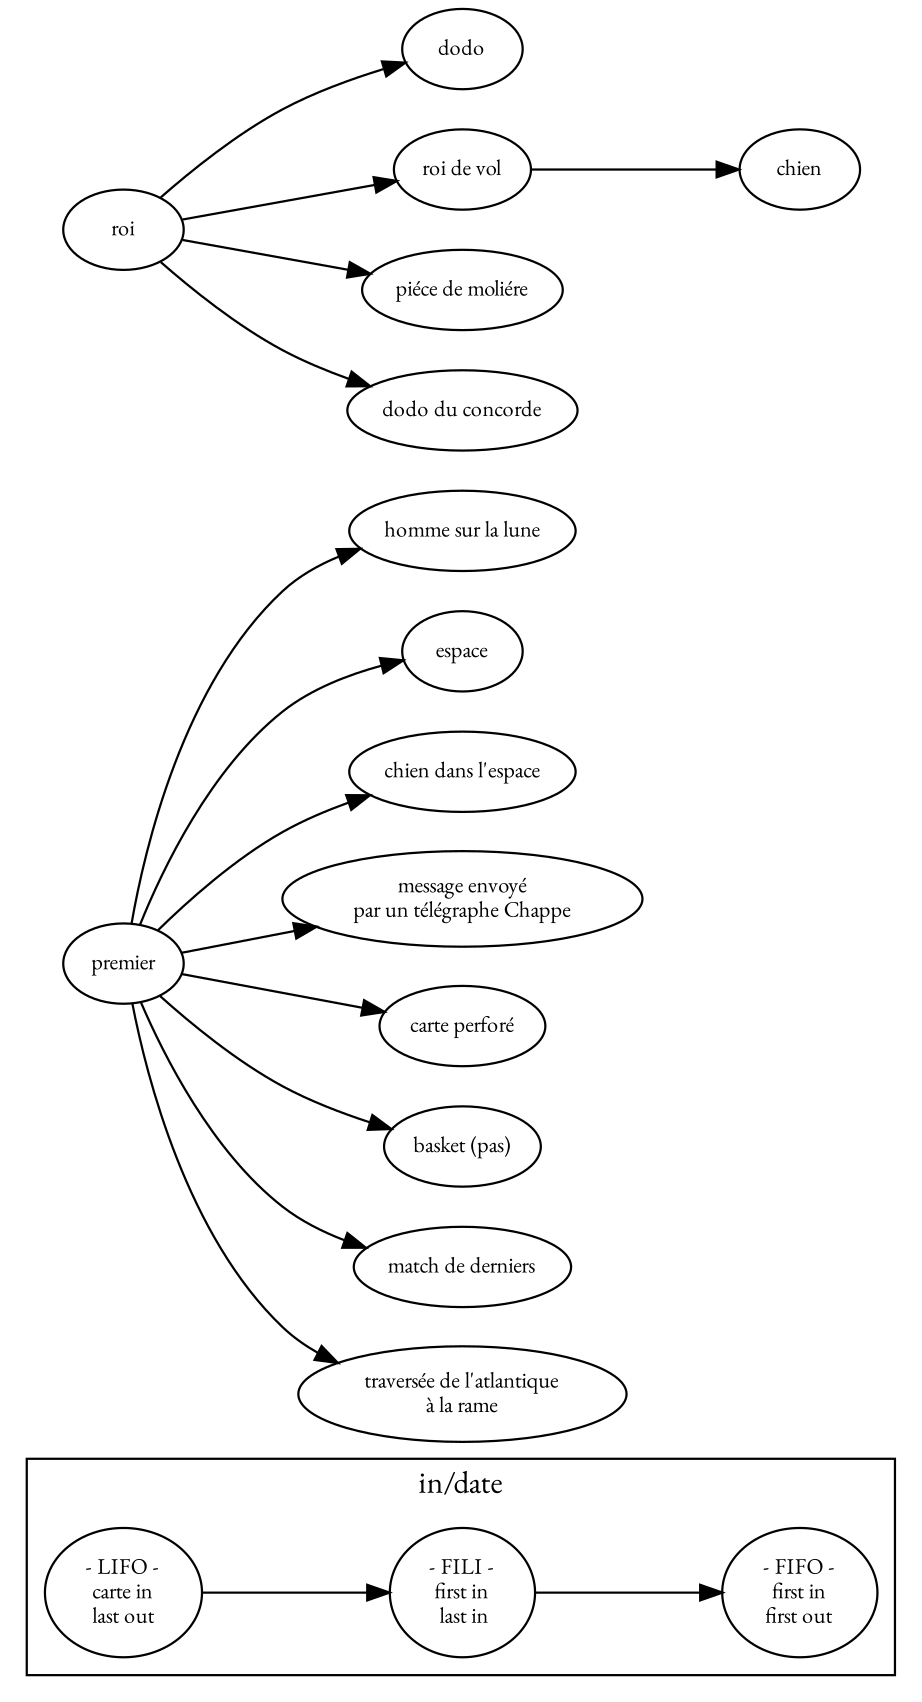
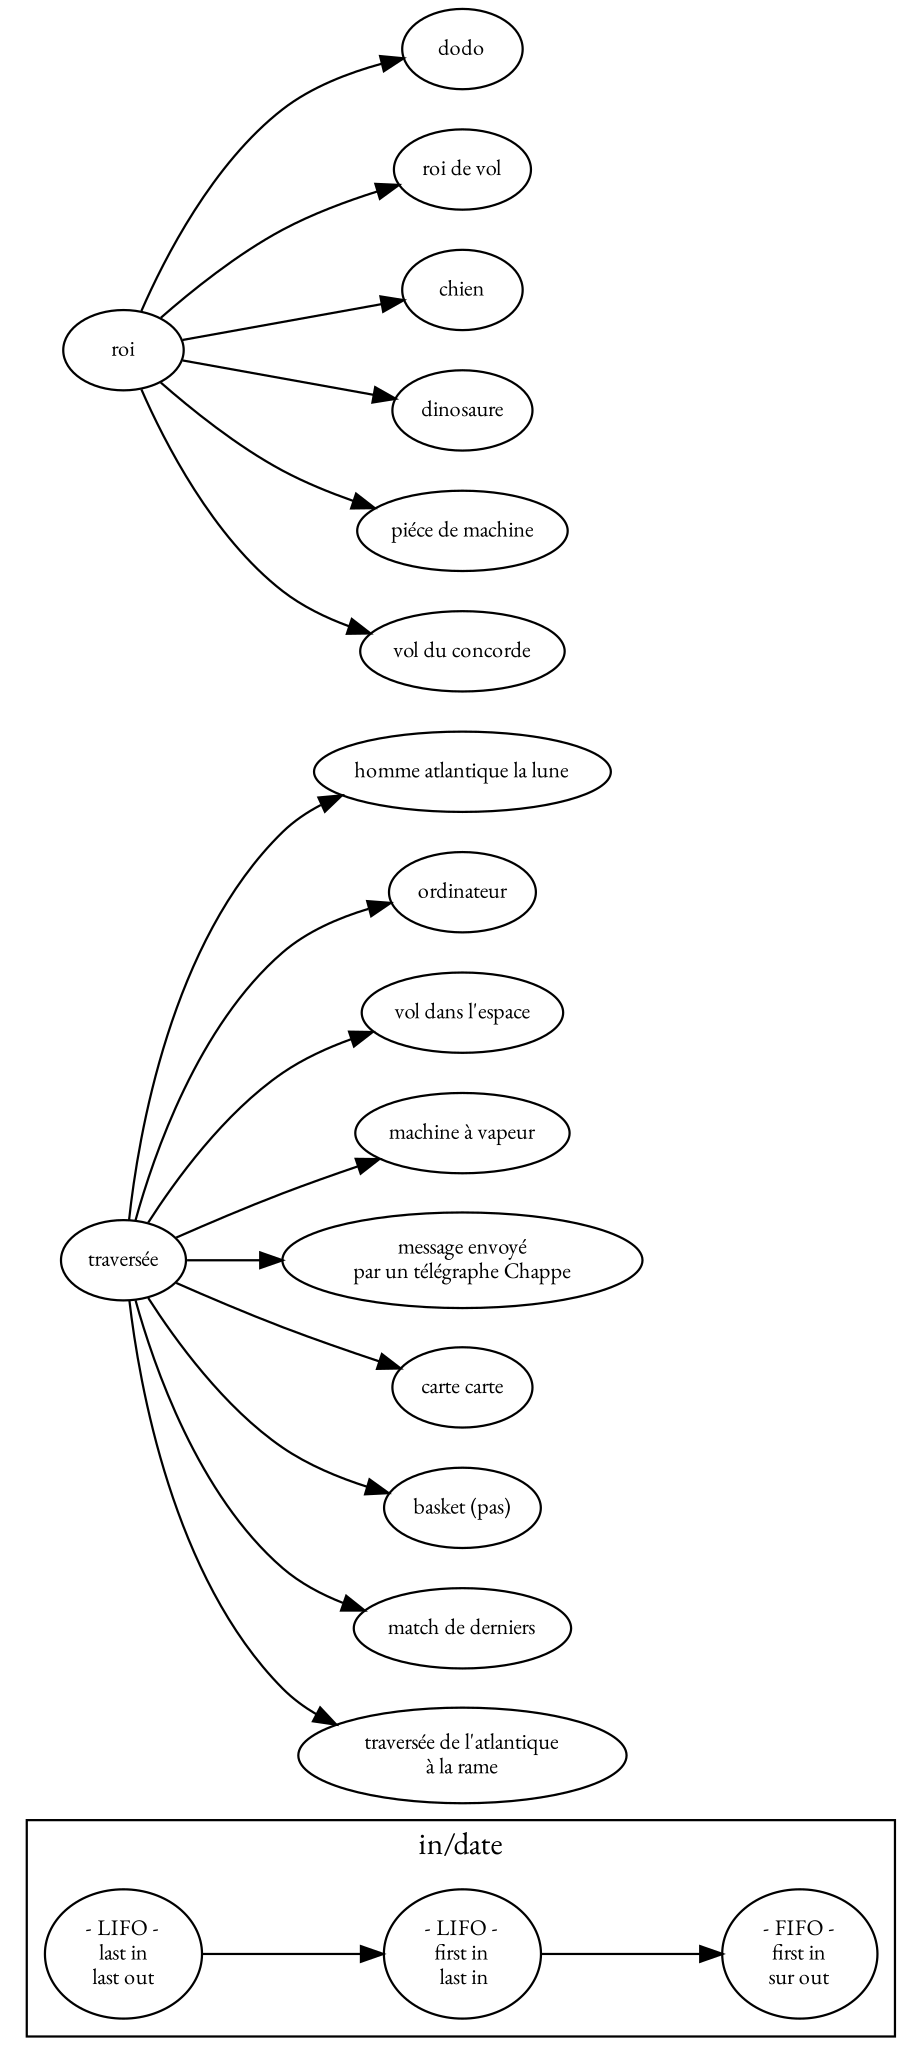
(624, 170) -> (282, 322)
(462, 290) -> (462, 531)
none -> (462, 410)
(462, 410) -> (462, 651)
(462, 531) -> (462, 772)
(462, 651) -> (462, 892)
(462, 772) -> (462, 1013)
(123, 964) -> (123, 1260)
(462, 1026) -> (462, 1387)
none -> (462, 1133)
(123, 1593) -> (123, 1954)
(462, 1593) -> (462, 1954)
(800, 1593) -> (800, 1954)
